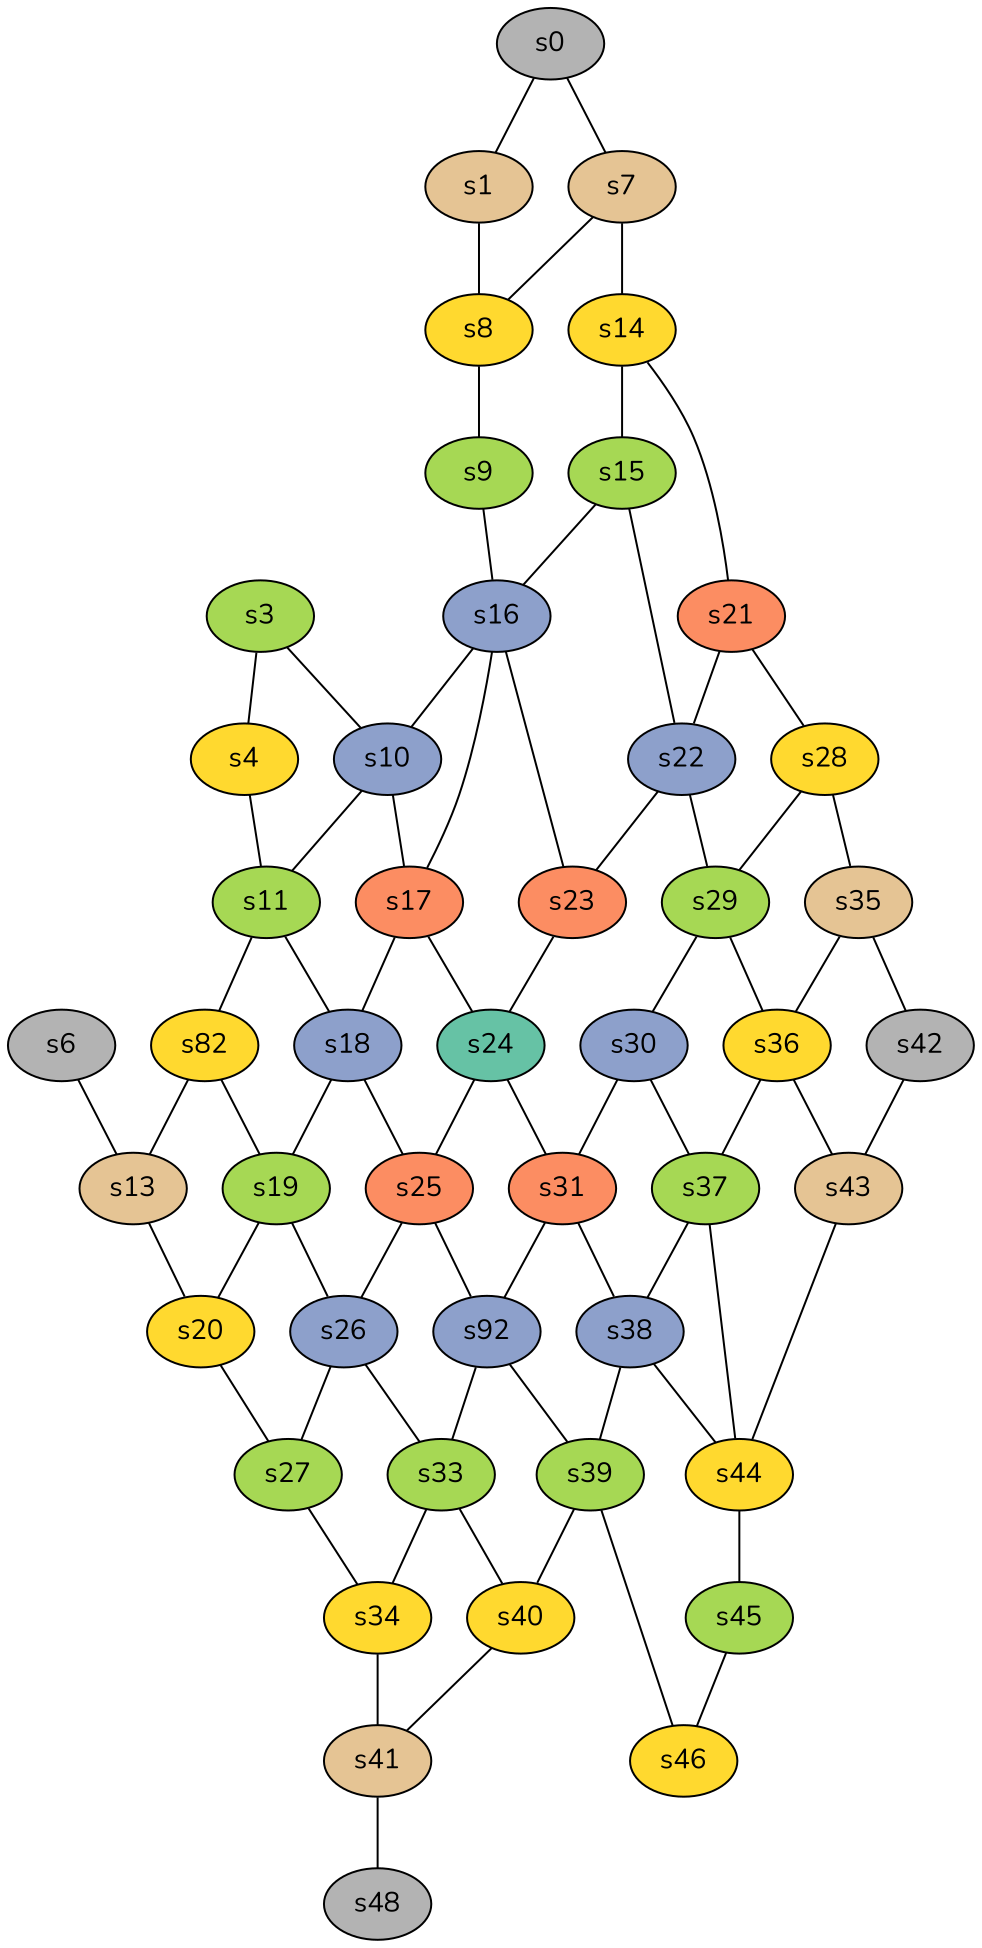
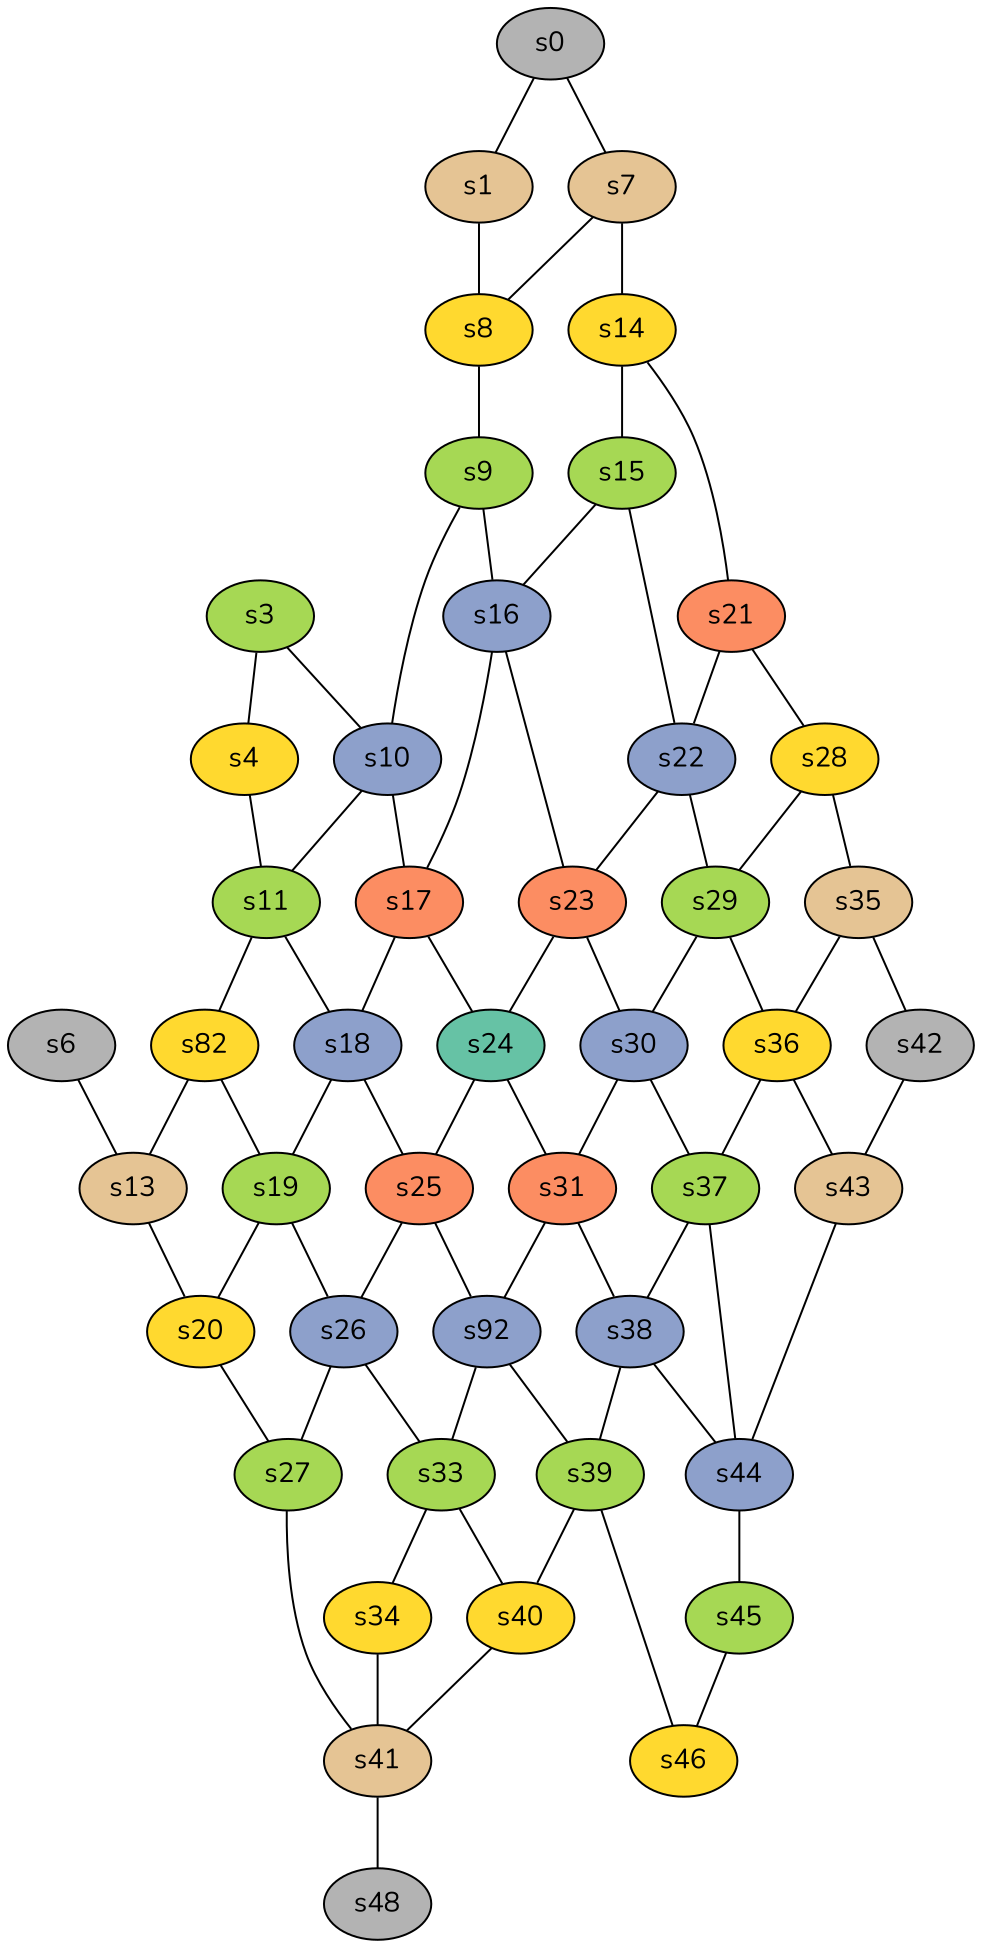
(442, 688) -> (415, 612)
none -> (603, 974)
(739, 1475) -> (739, 1475)
(333, 1546) -> (298, 1627)
